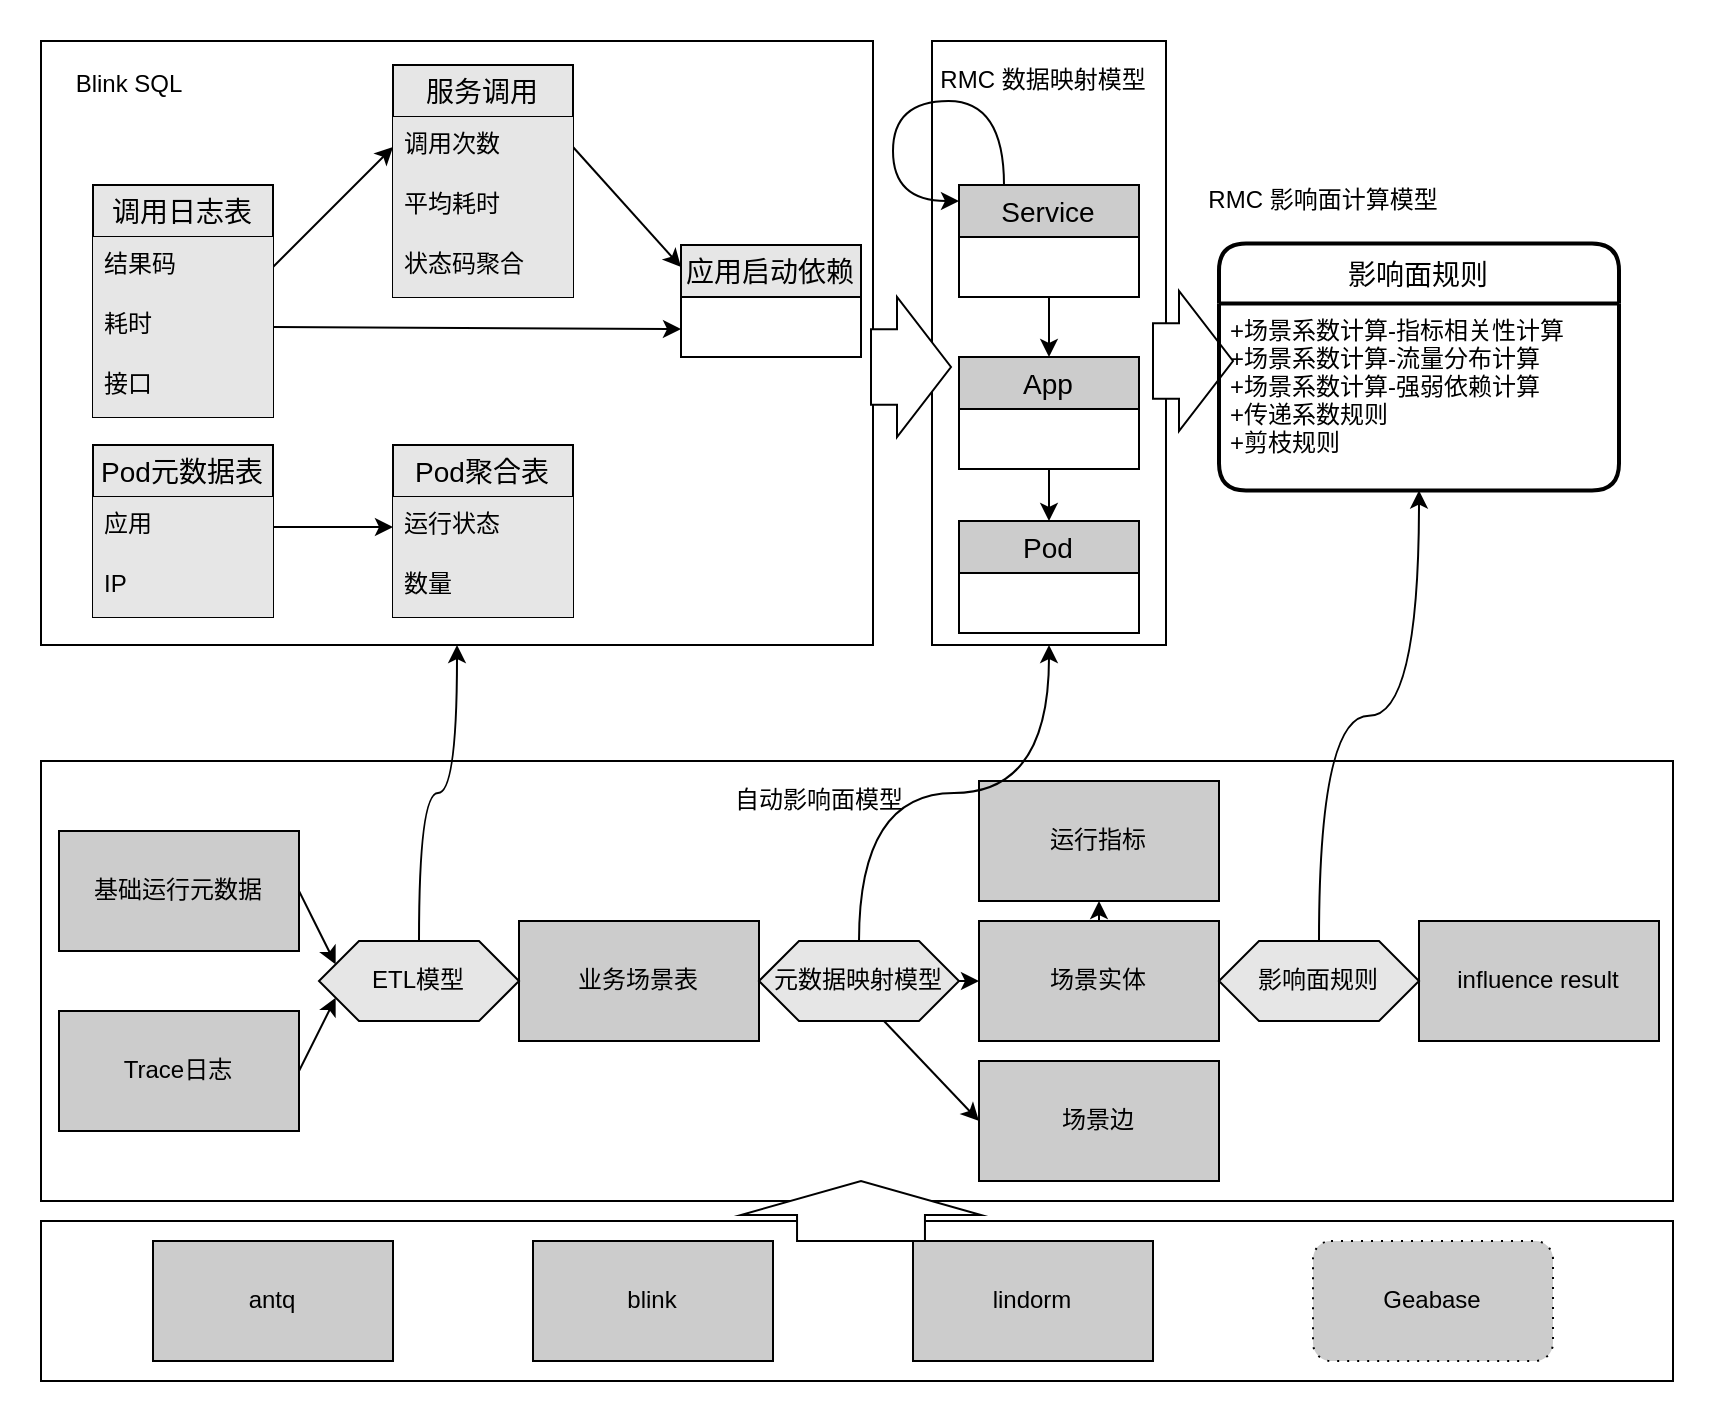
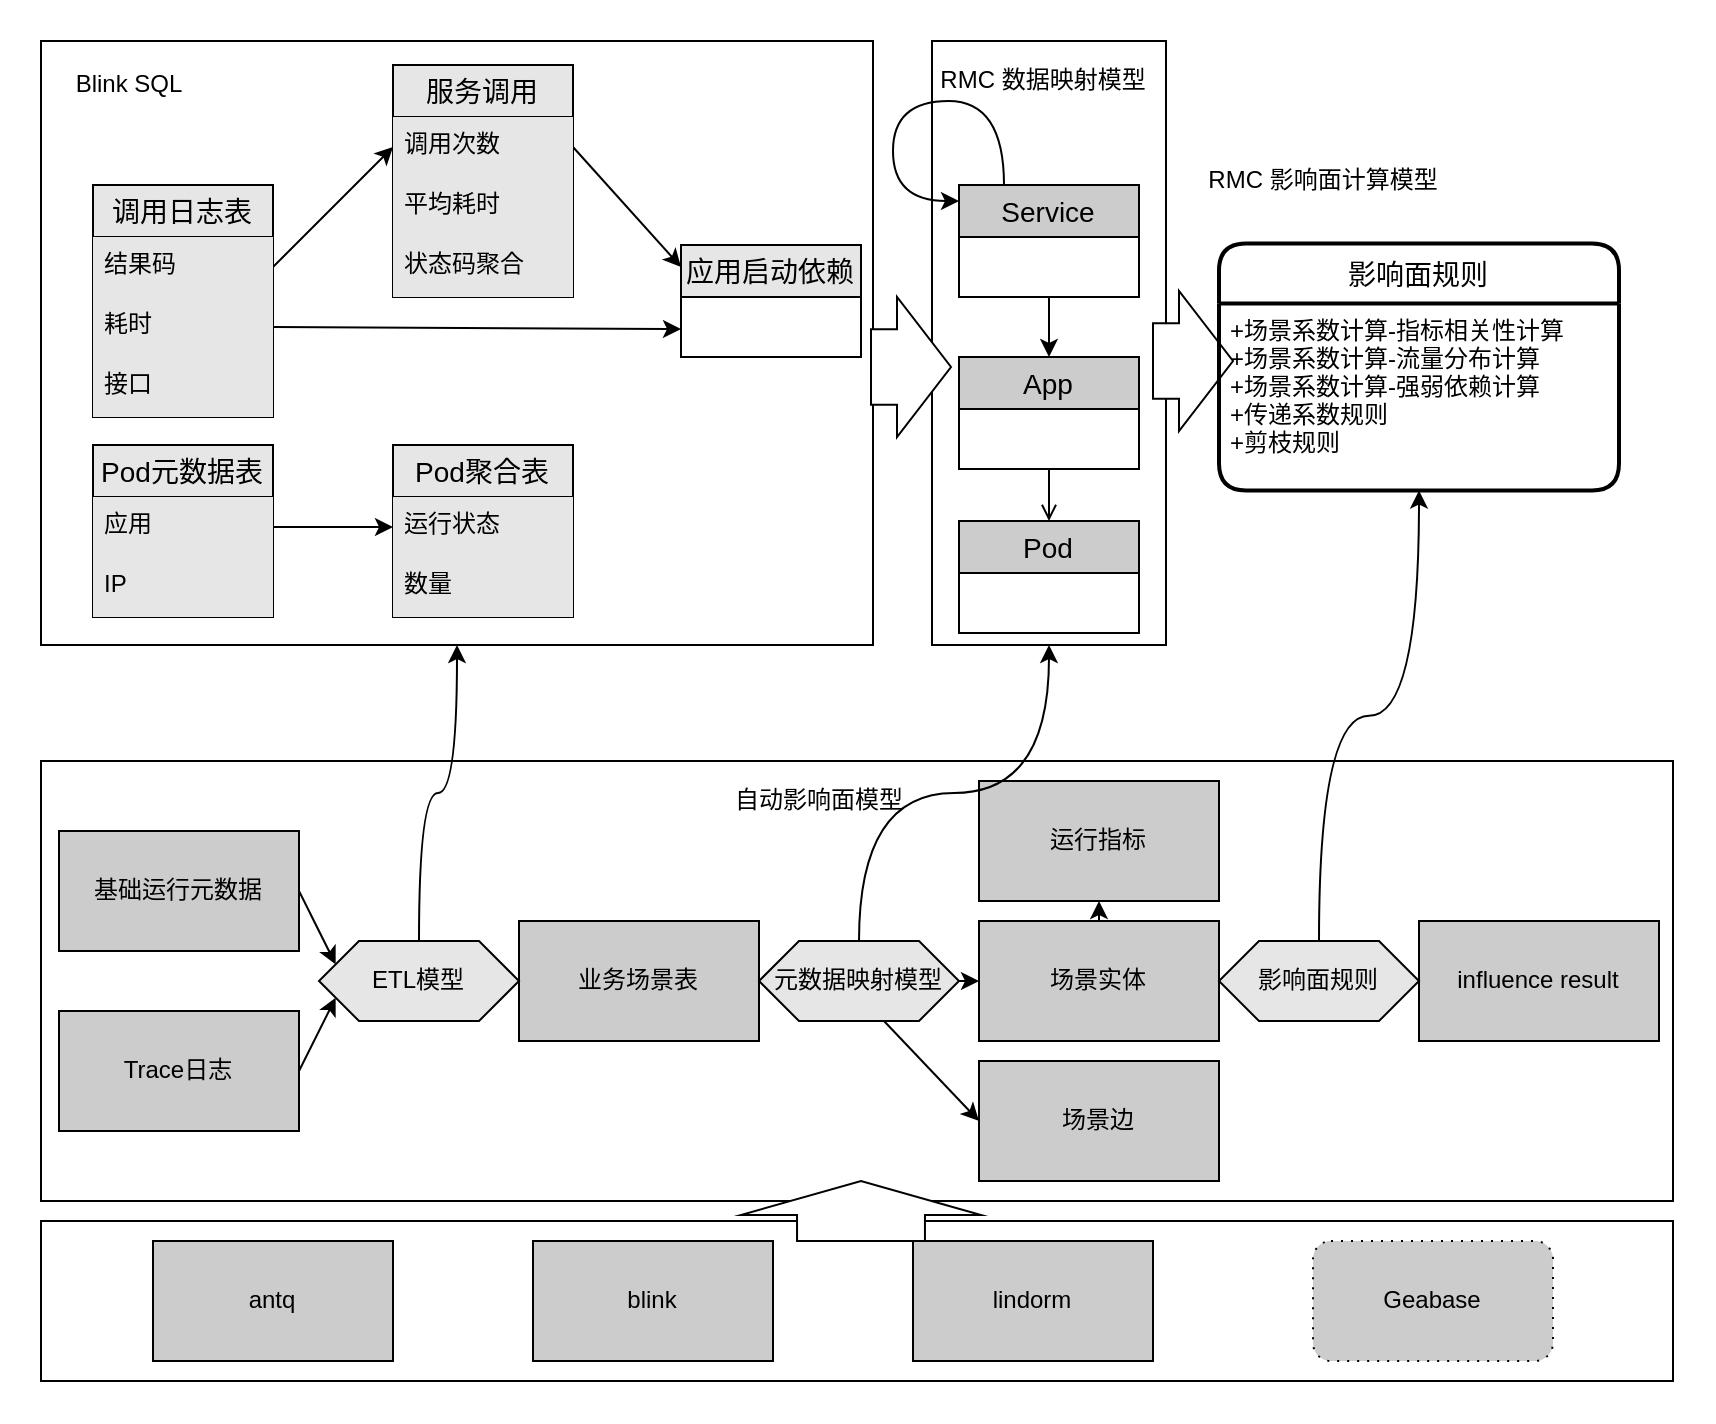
(1323, 201) -> (1323, 181)
(1049, 506) -> (1049, 509)
